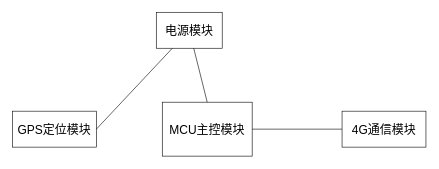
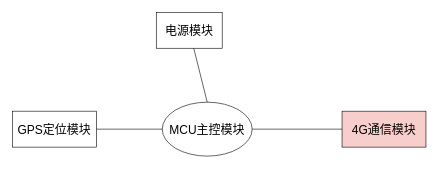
(134, 89) -> (129, 129)
(207, 129) -> (207, 129)
(384, 129) -> (384, 129)
